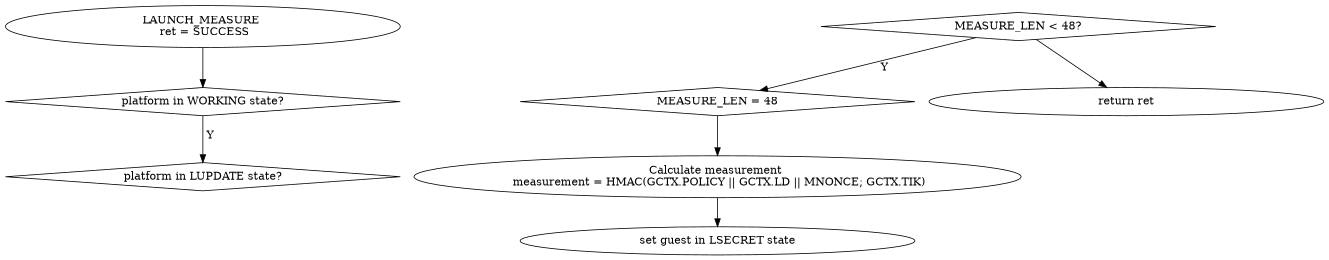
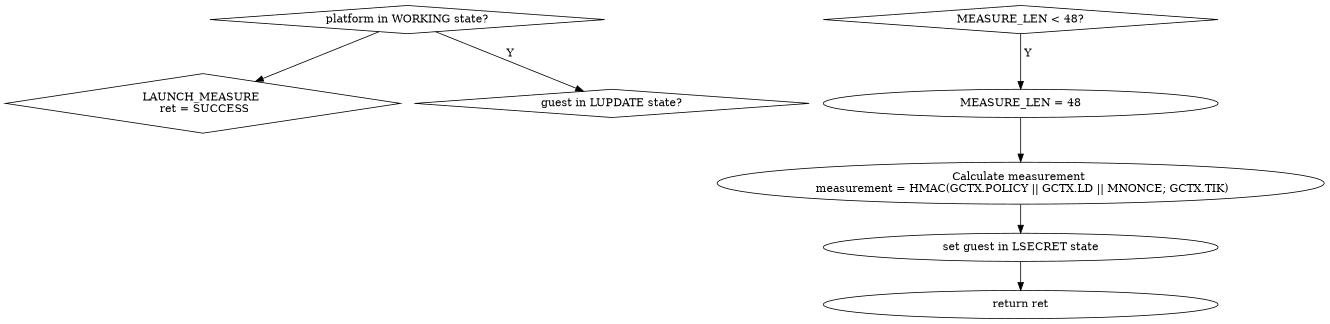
(203, 27) -> (203, 103)
(1068, 61) -> (1021, 272)
(203, 64) -> (321, 55)
(718, 102) -> (1021, 103)
(203, 177) -> (612, 103)
